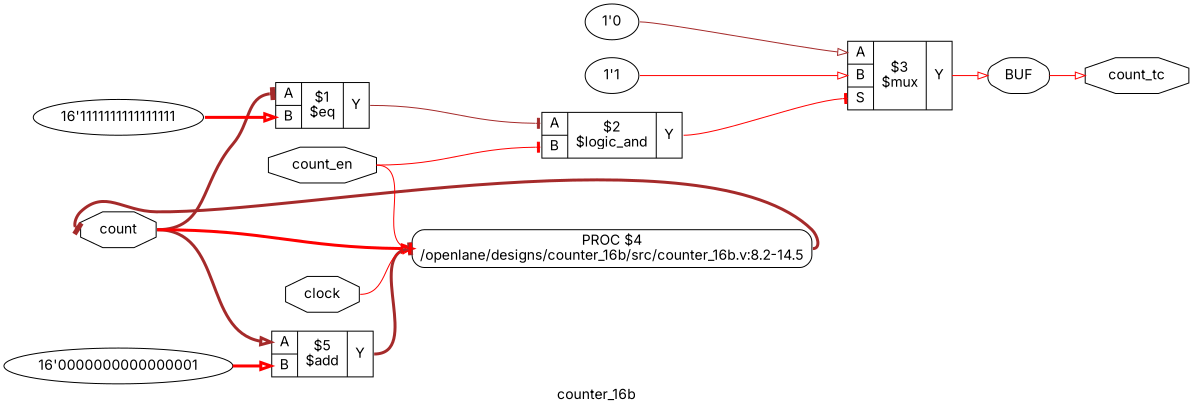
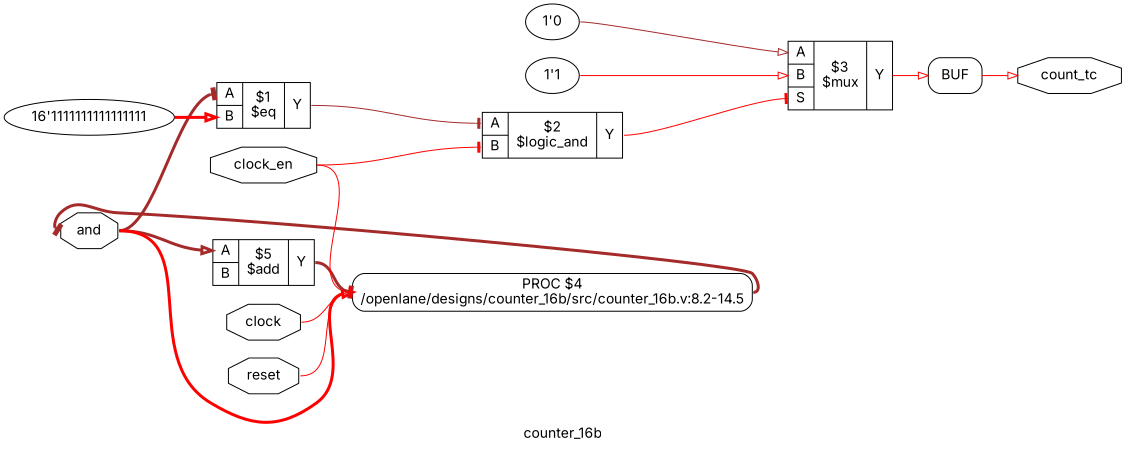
(1019, 76) -> (955, 76)
(322, 165) -> (264, 165)
(118, 230) -> (89, 231)
(118, 366) -> none
none -> (264, 376)
